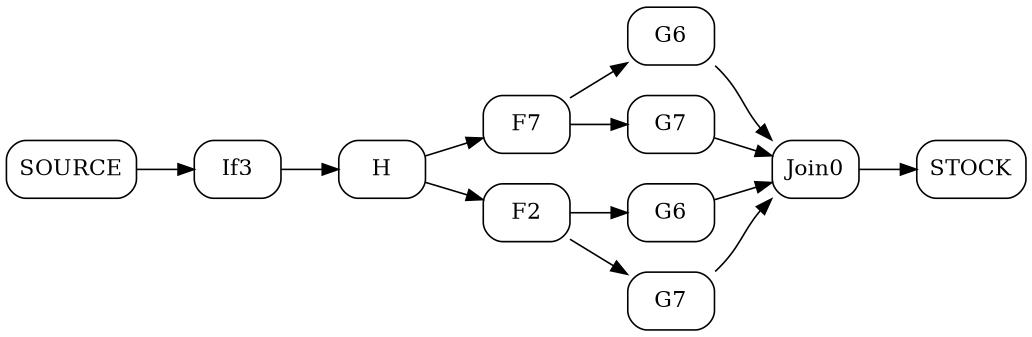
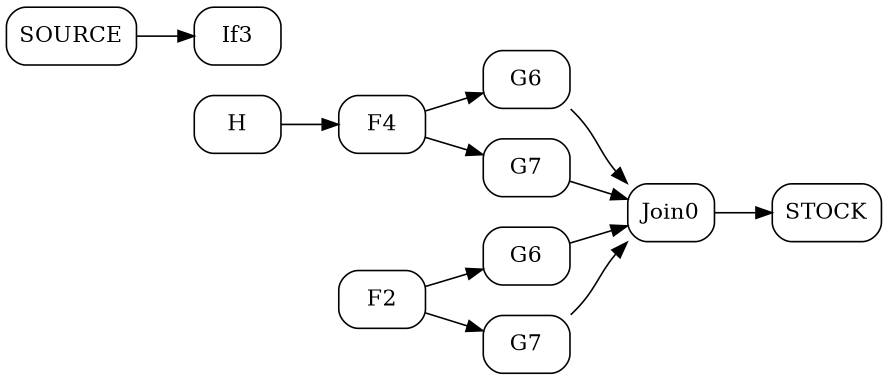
(527, 124) -> (382, 124)
(301, 169) -> none
(446, 189) -> none
